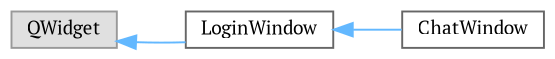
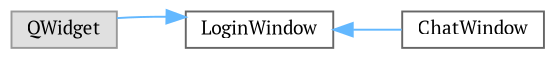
(161, 43) -> (141, 17)
